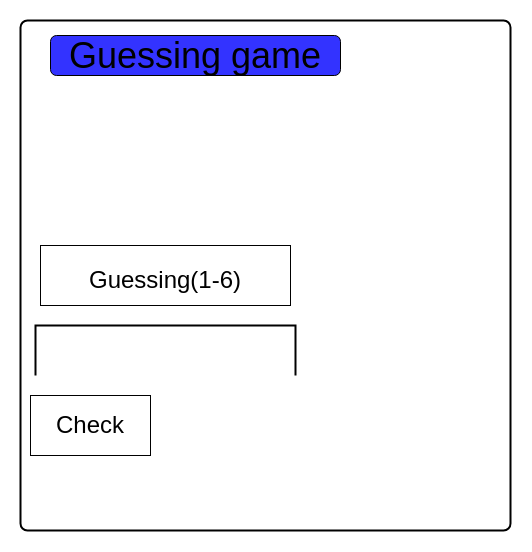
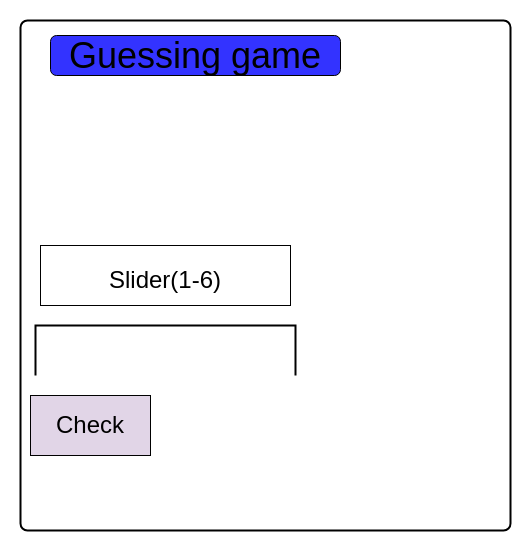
(166, 276) -> (166, 276)
(91, 426) -> (91, 426)
